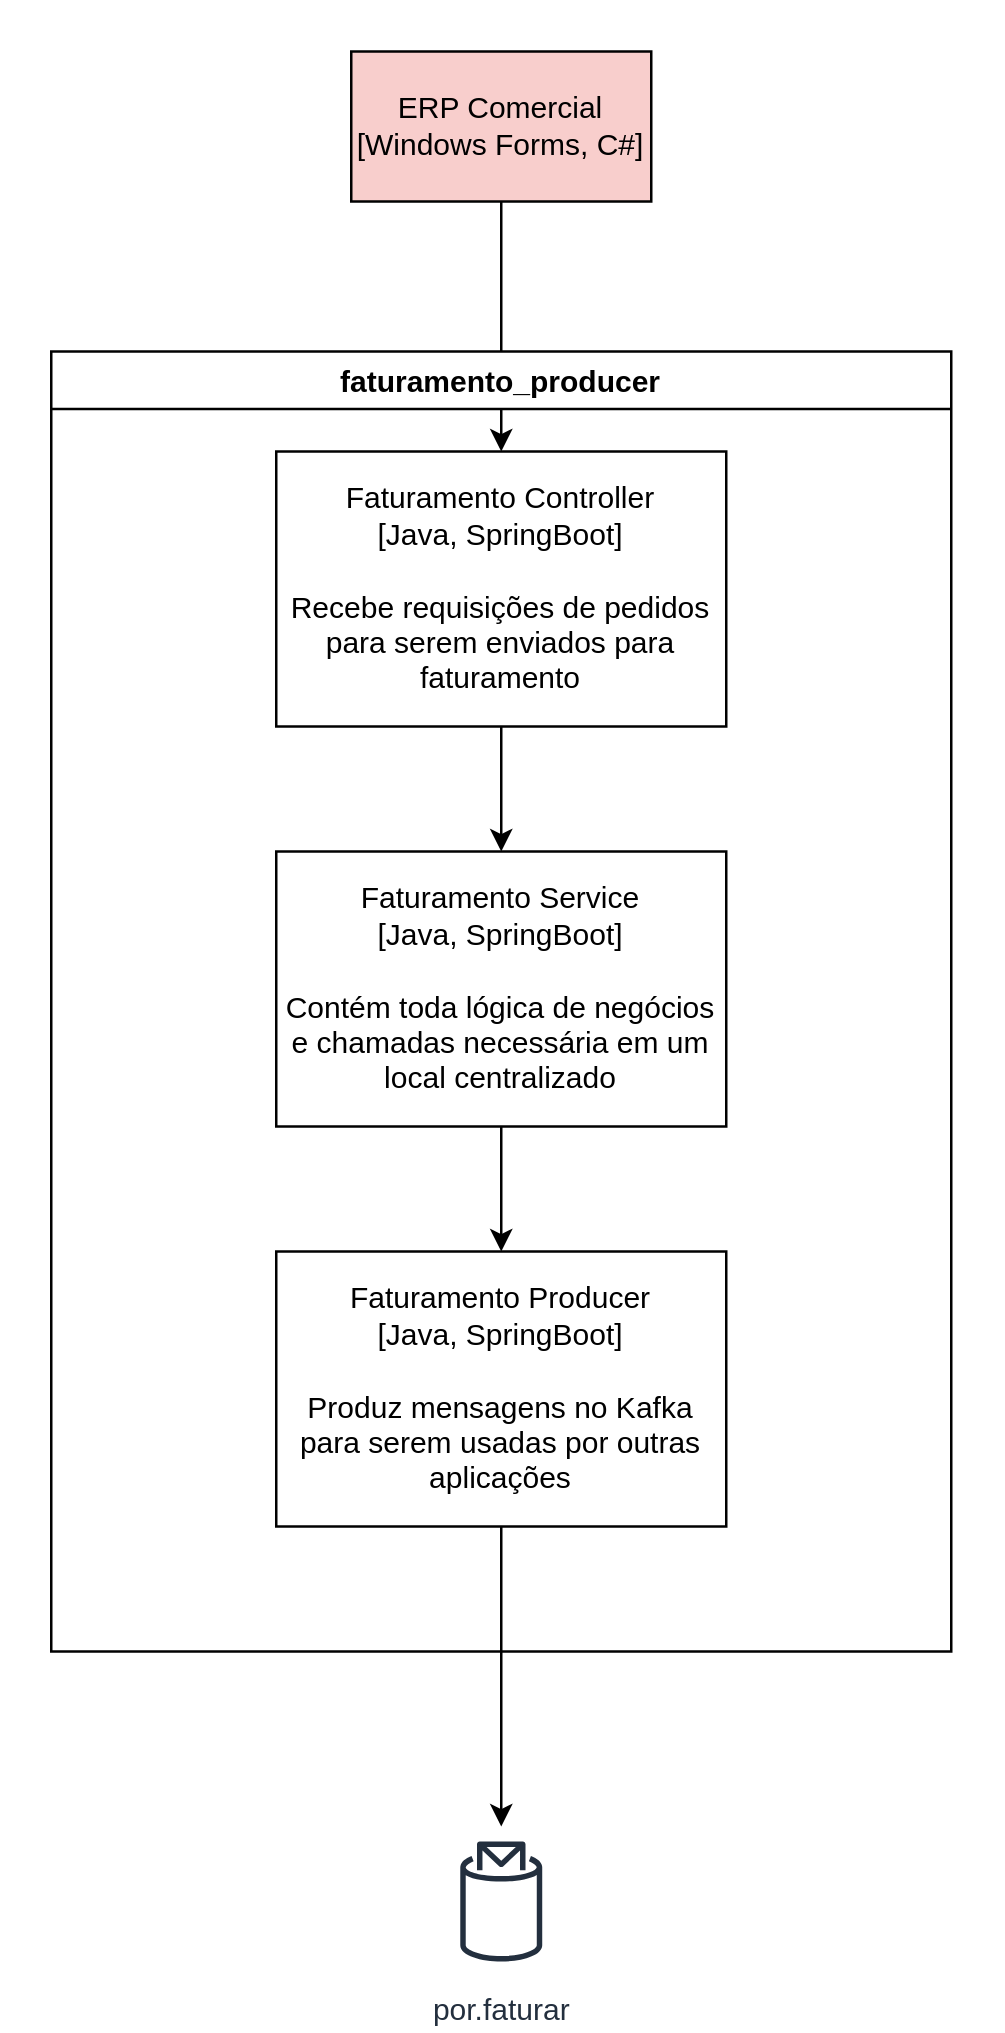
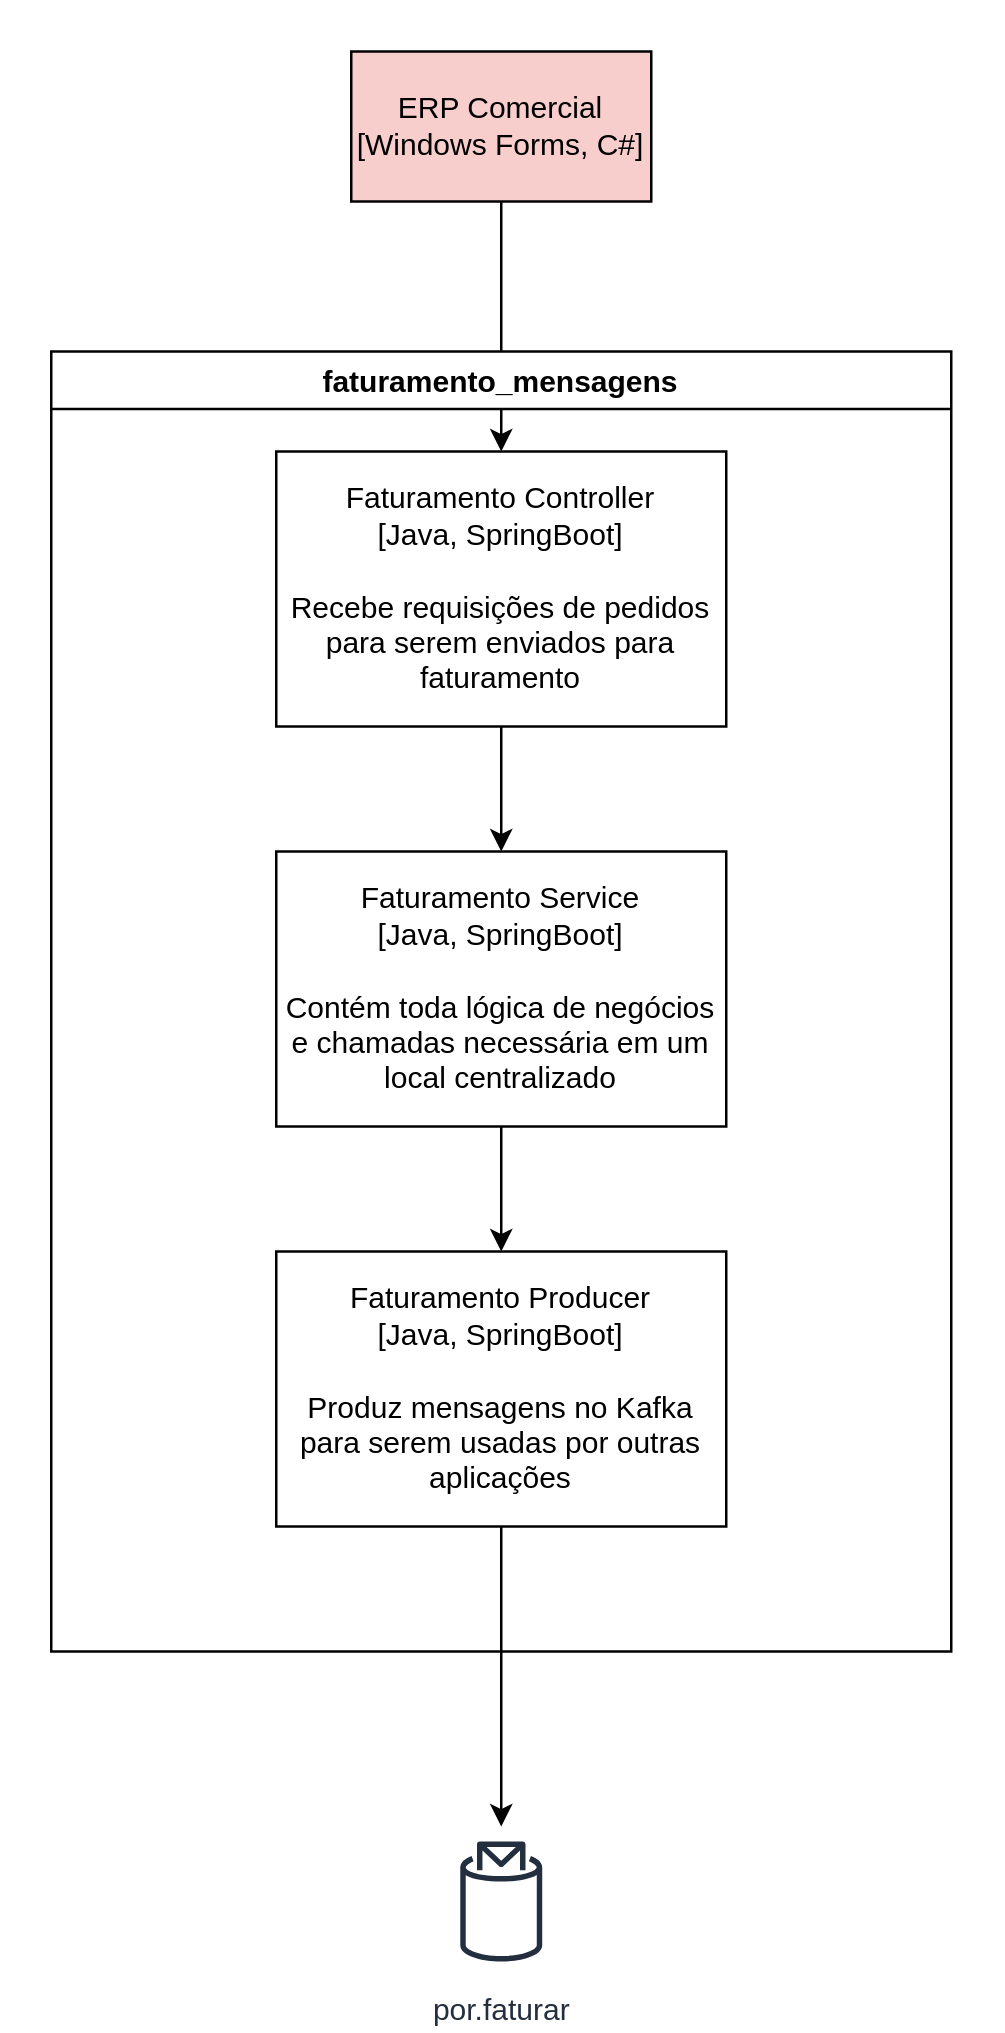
(500, 381) -> (500, 381)
